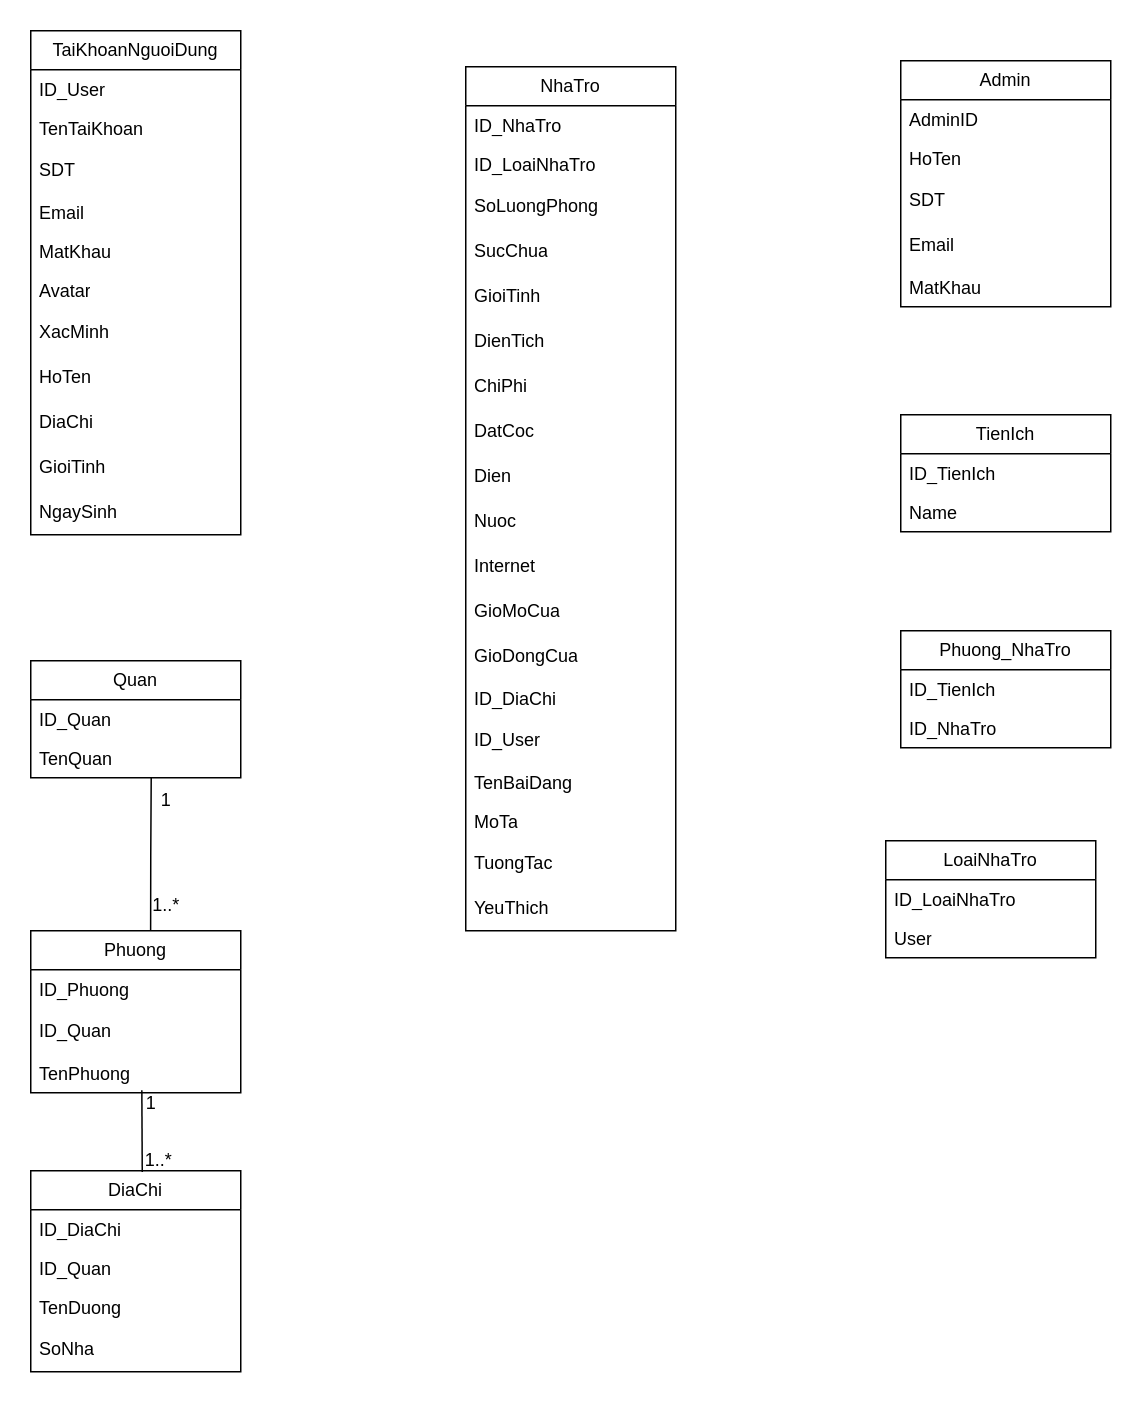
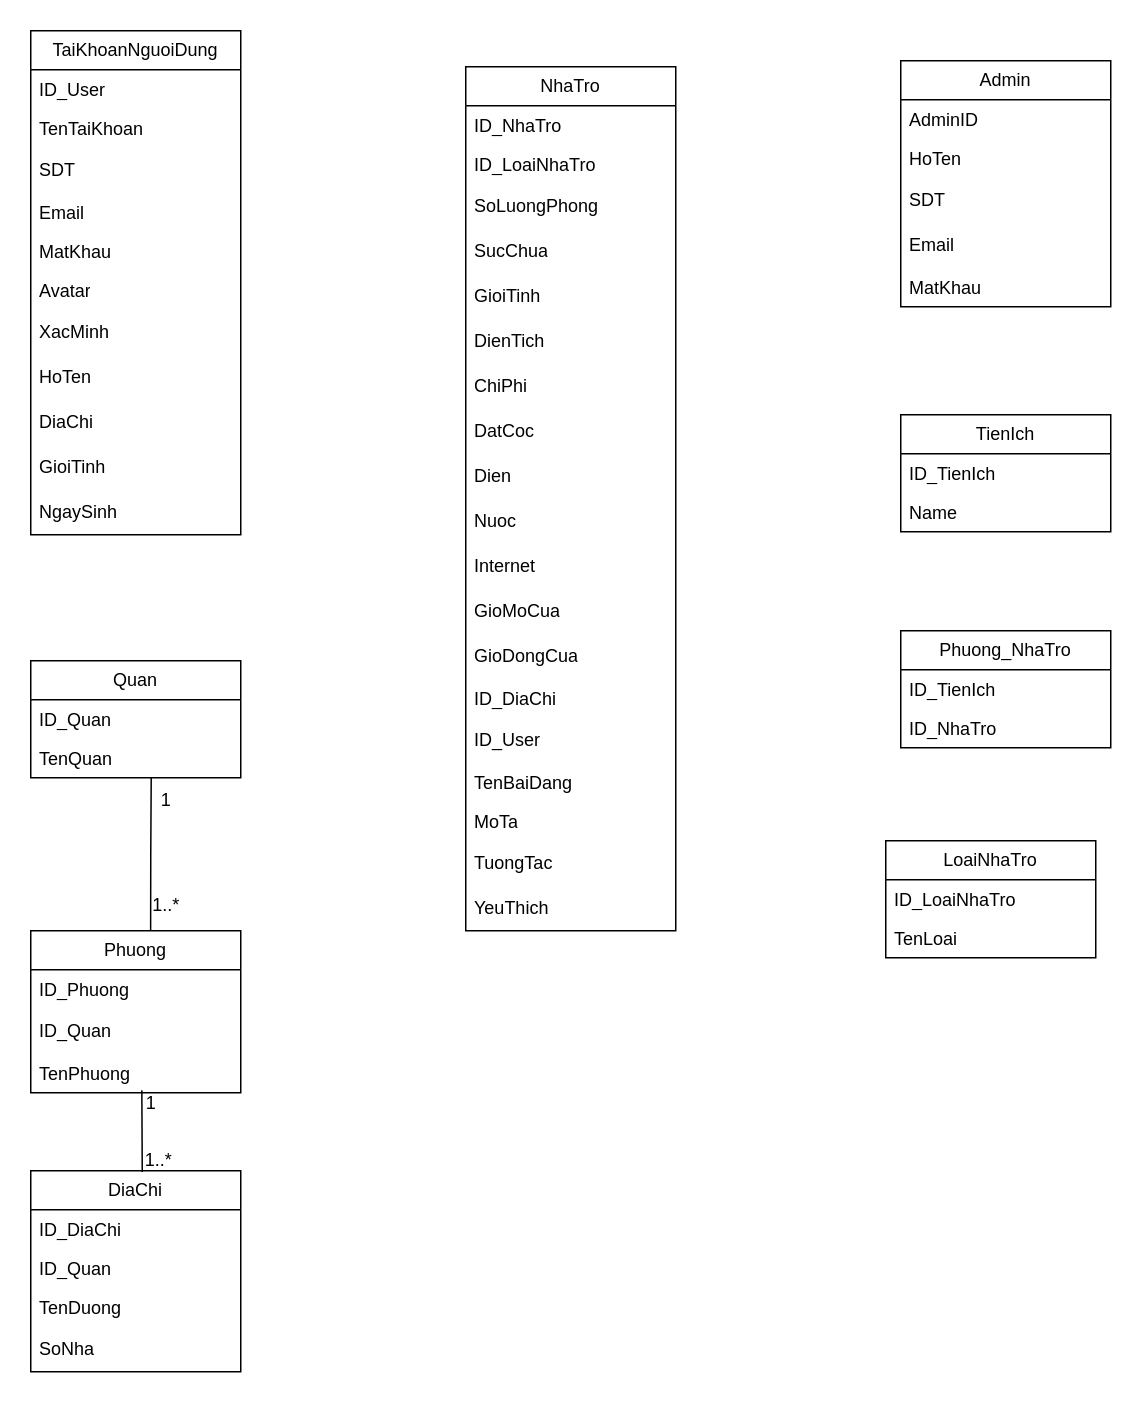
(915, 940) -> (928, 940)
